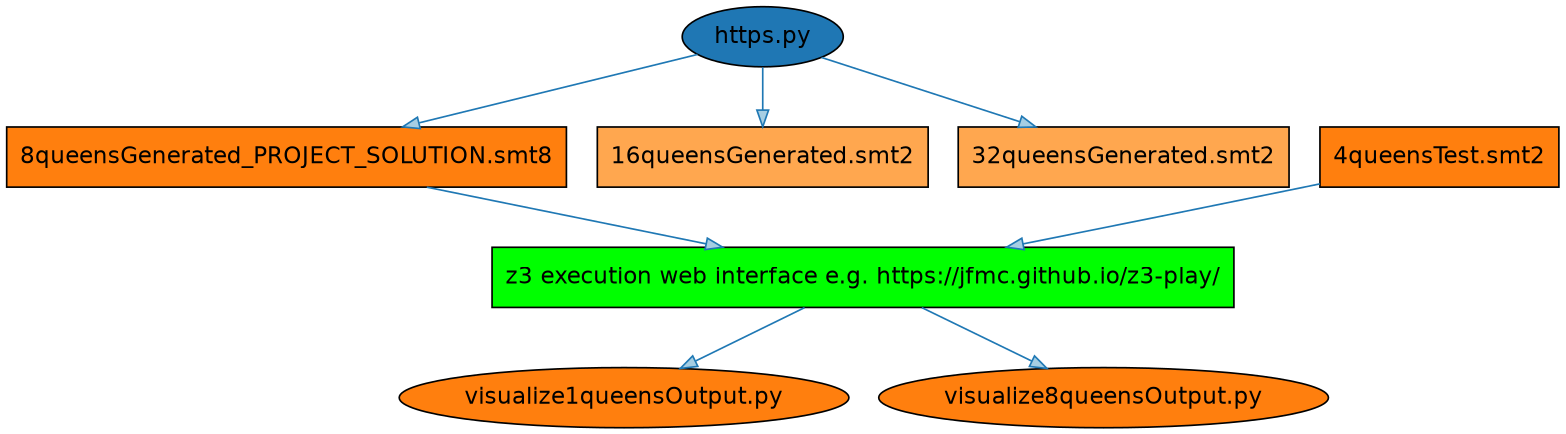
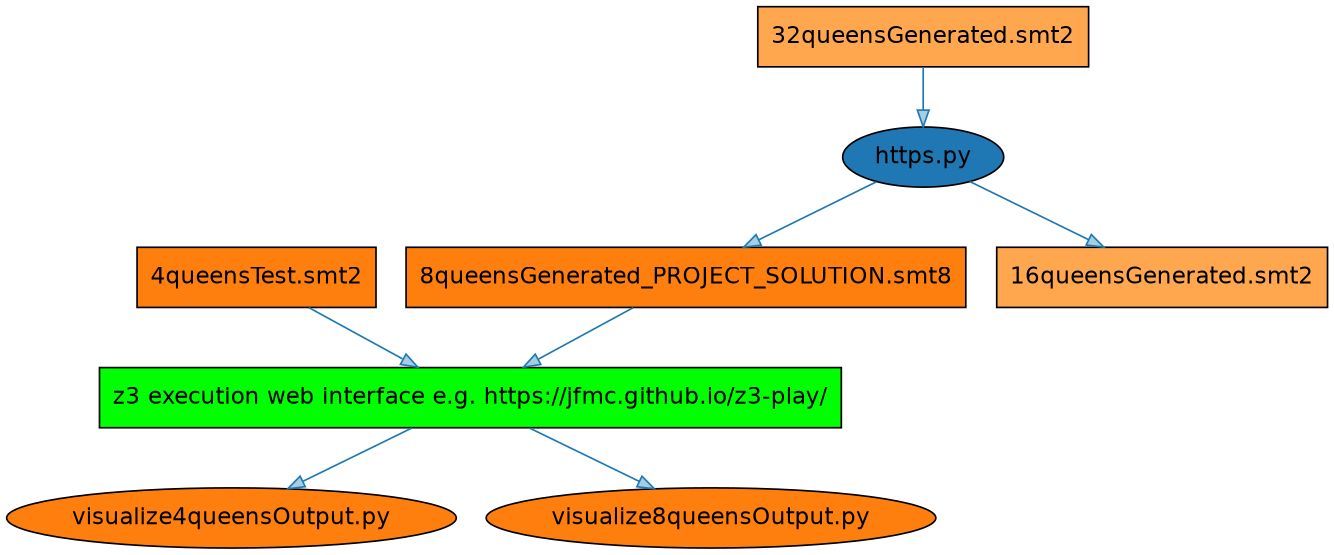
(921, 90) -> (923, 89)
(624, 398) -> (231, 518)
